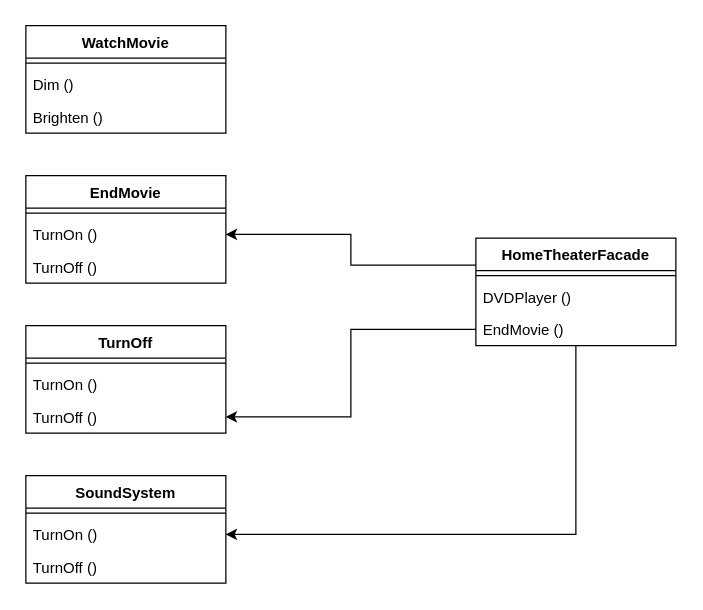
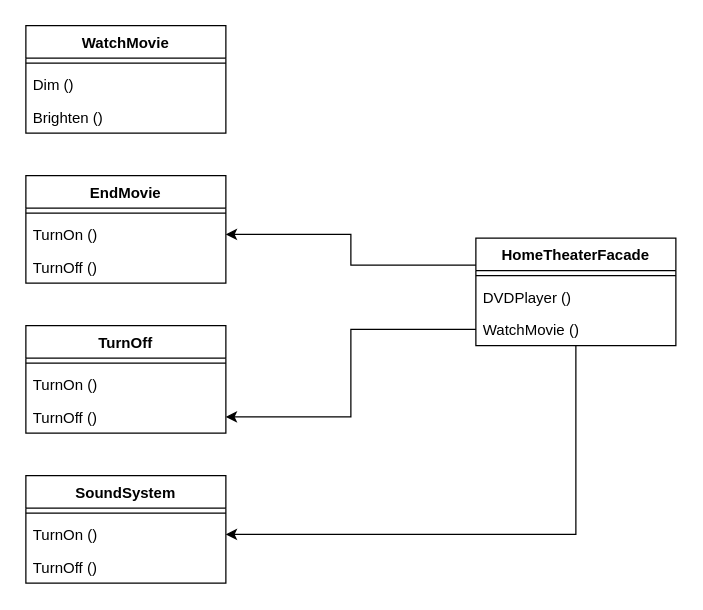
(525, 331) -> (534, 331)
